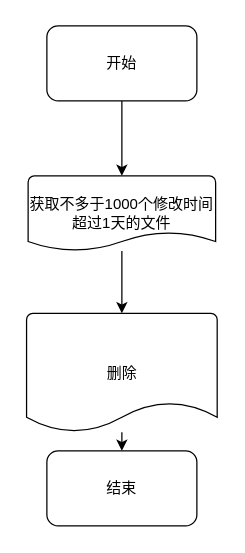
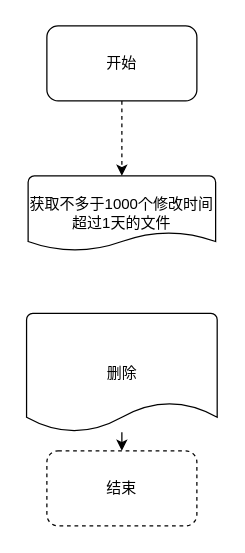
(122, 135) -> (122, 135)
(122, 278) -> none
(122, 488) -> (122, 488)
